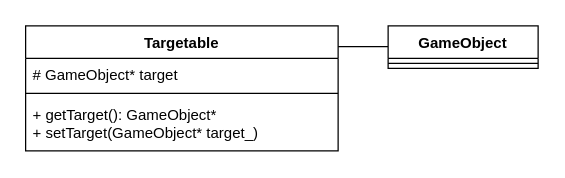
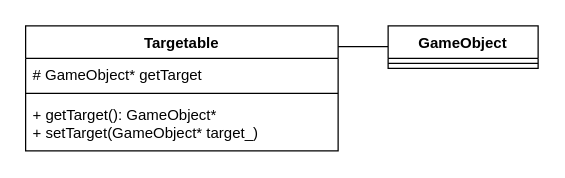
(113, 75) -> (125, 75)
